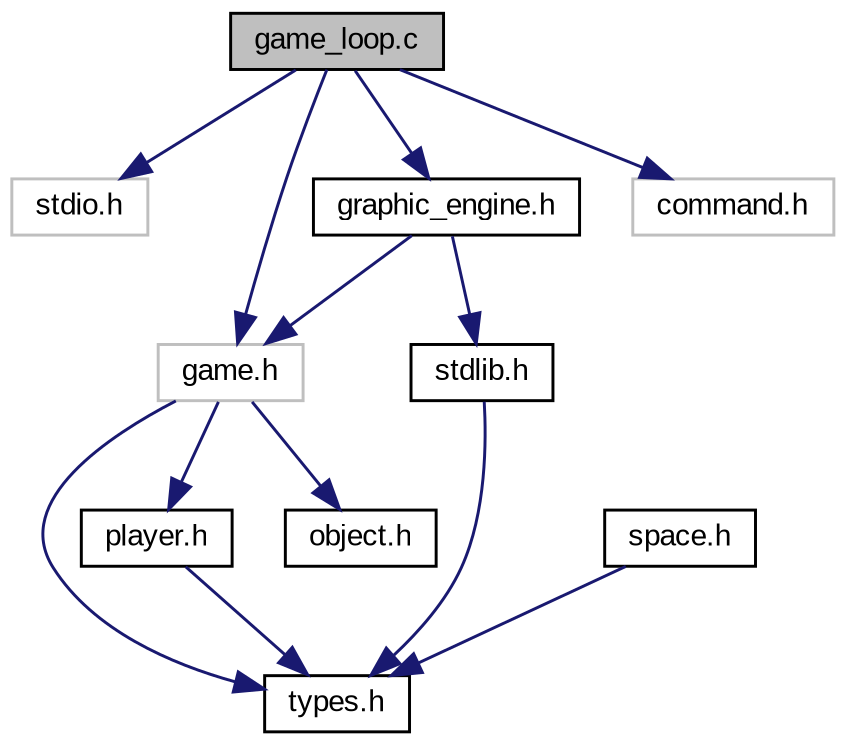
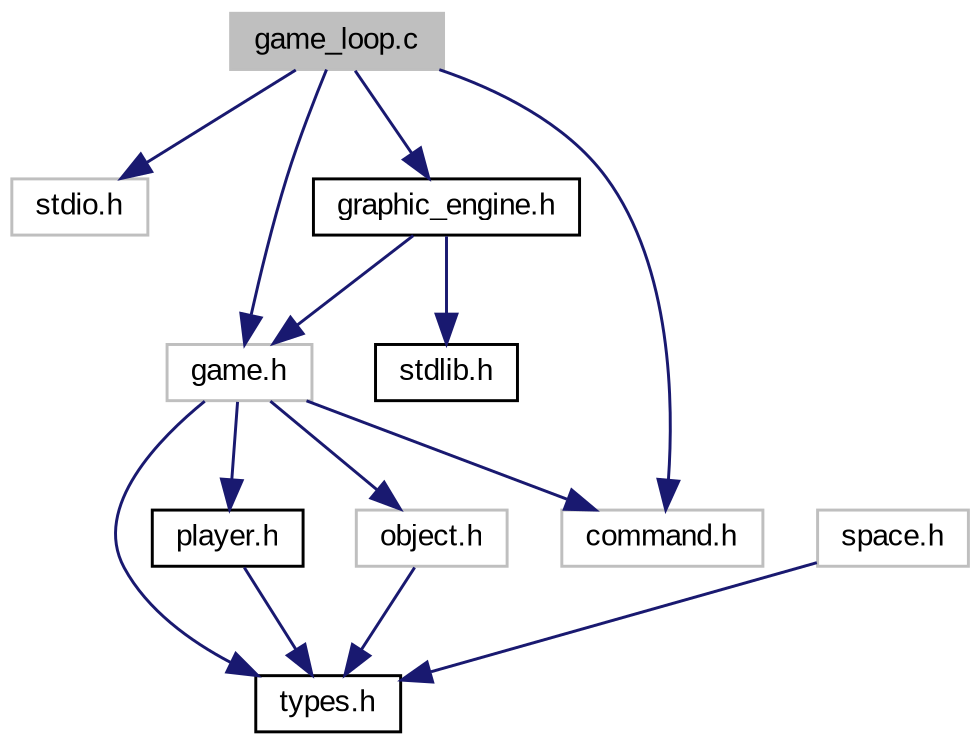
(337, 41) -> (337, 41)
none -> (437, 450)
(361, 538) -> (432, 538)
(680, 538) -> (893, 538)
(471, 541) -> (388, 609)
